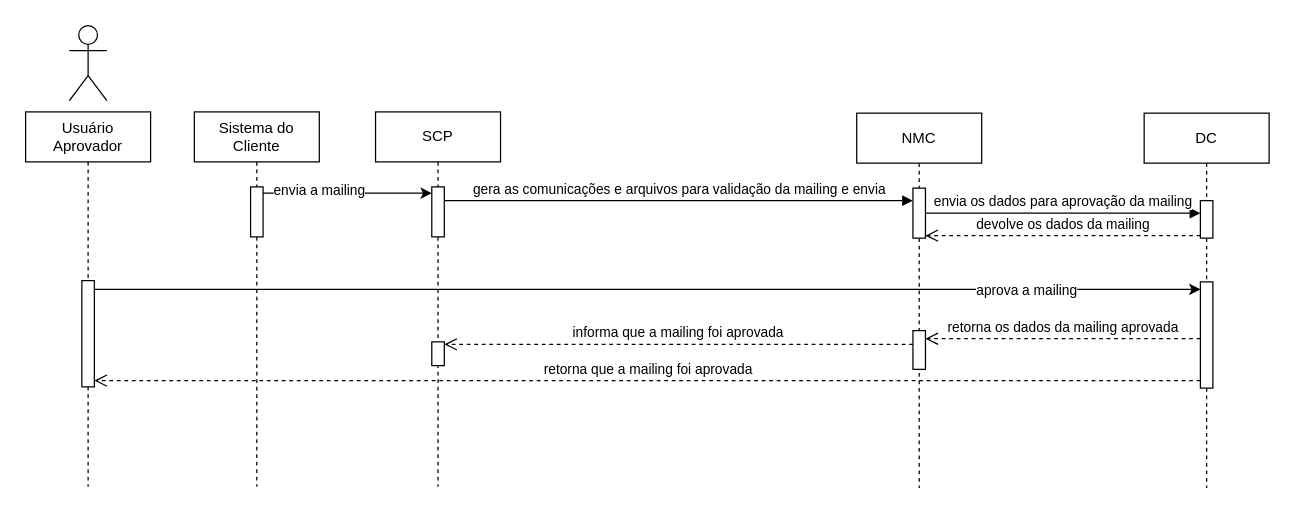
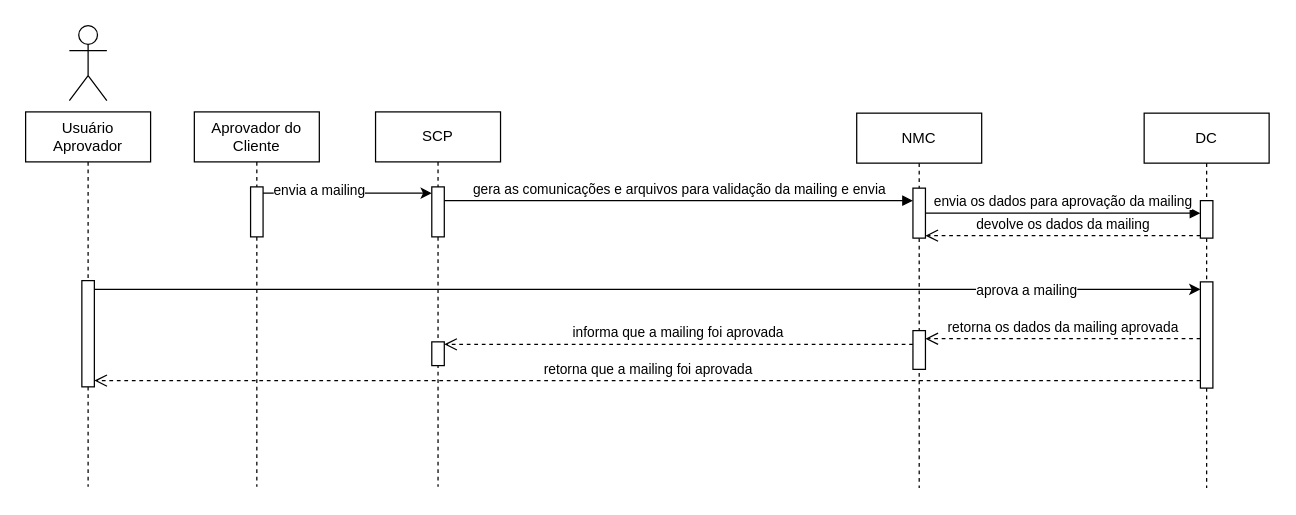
(257, 137) -> (257, 137)
